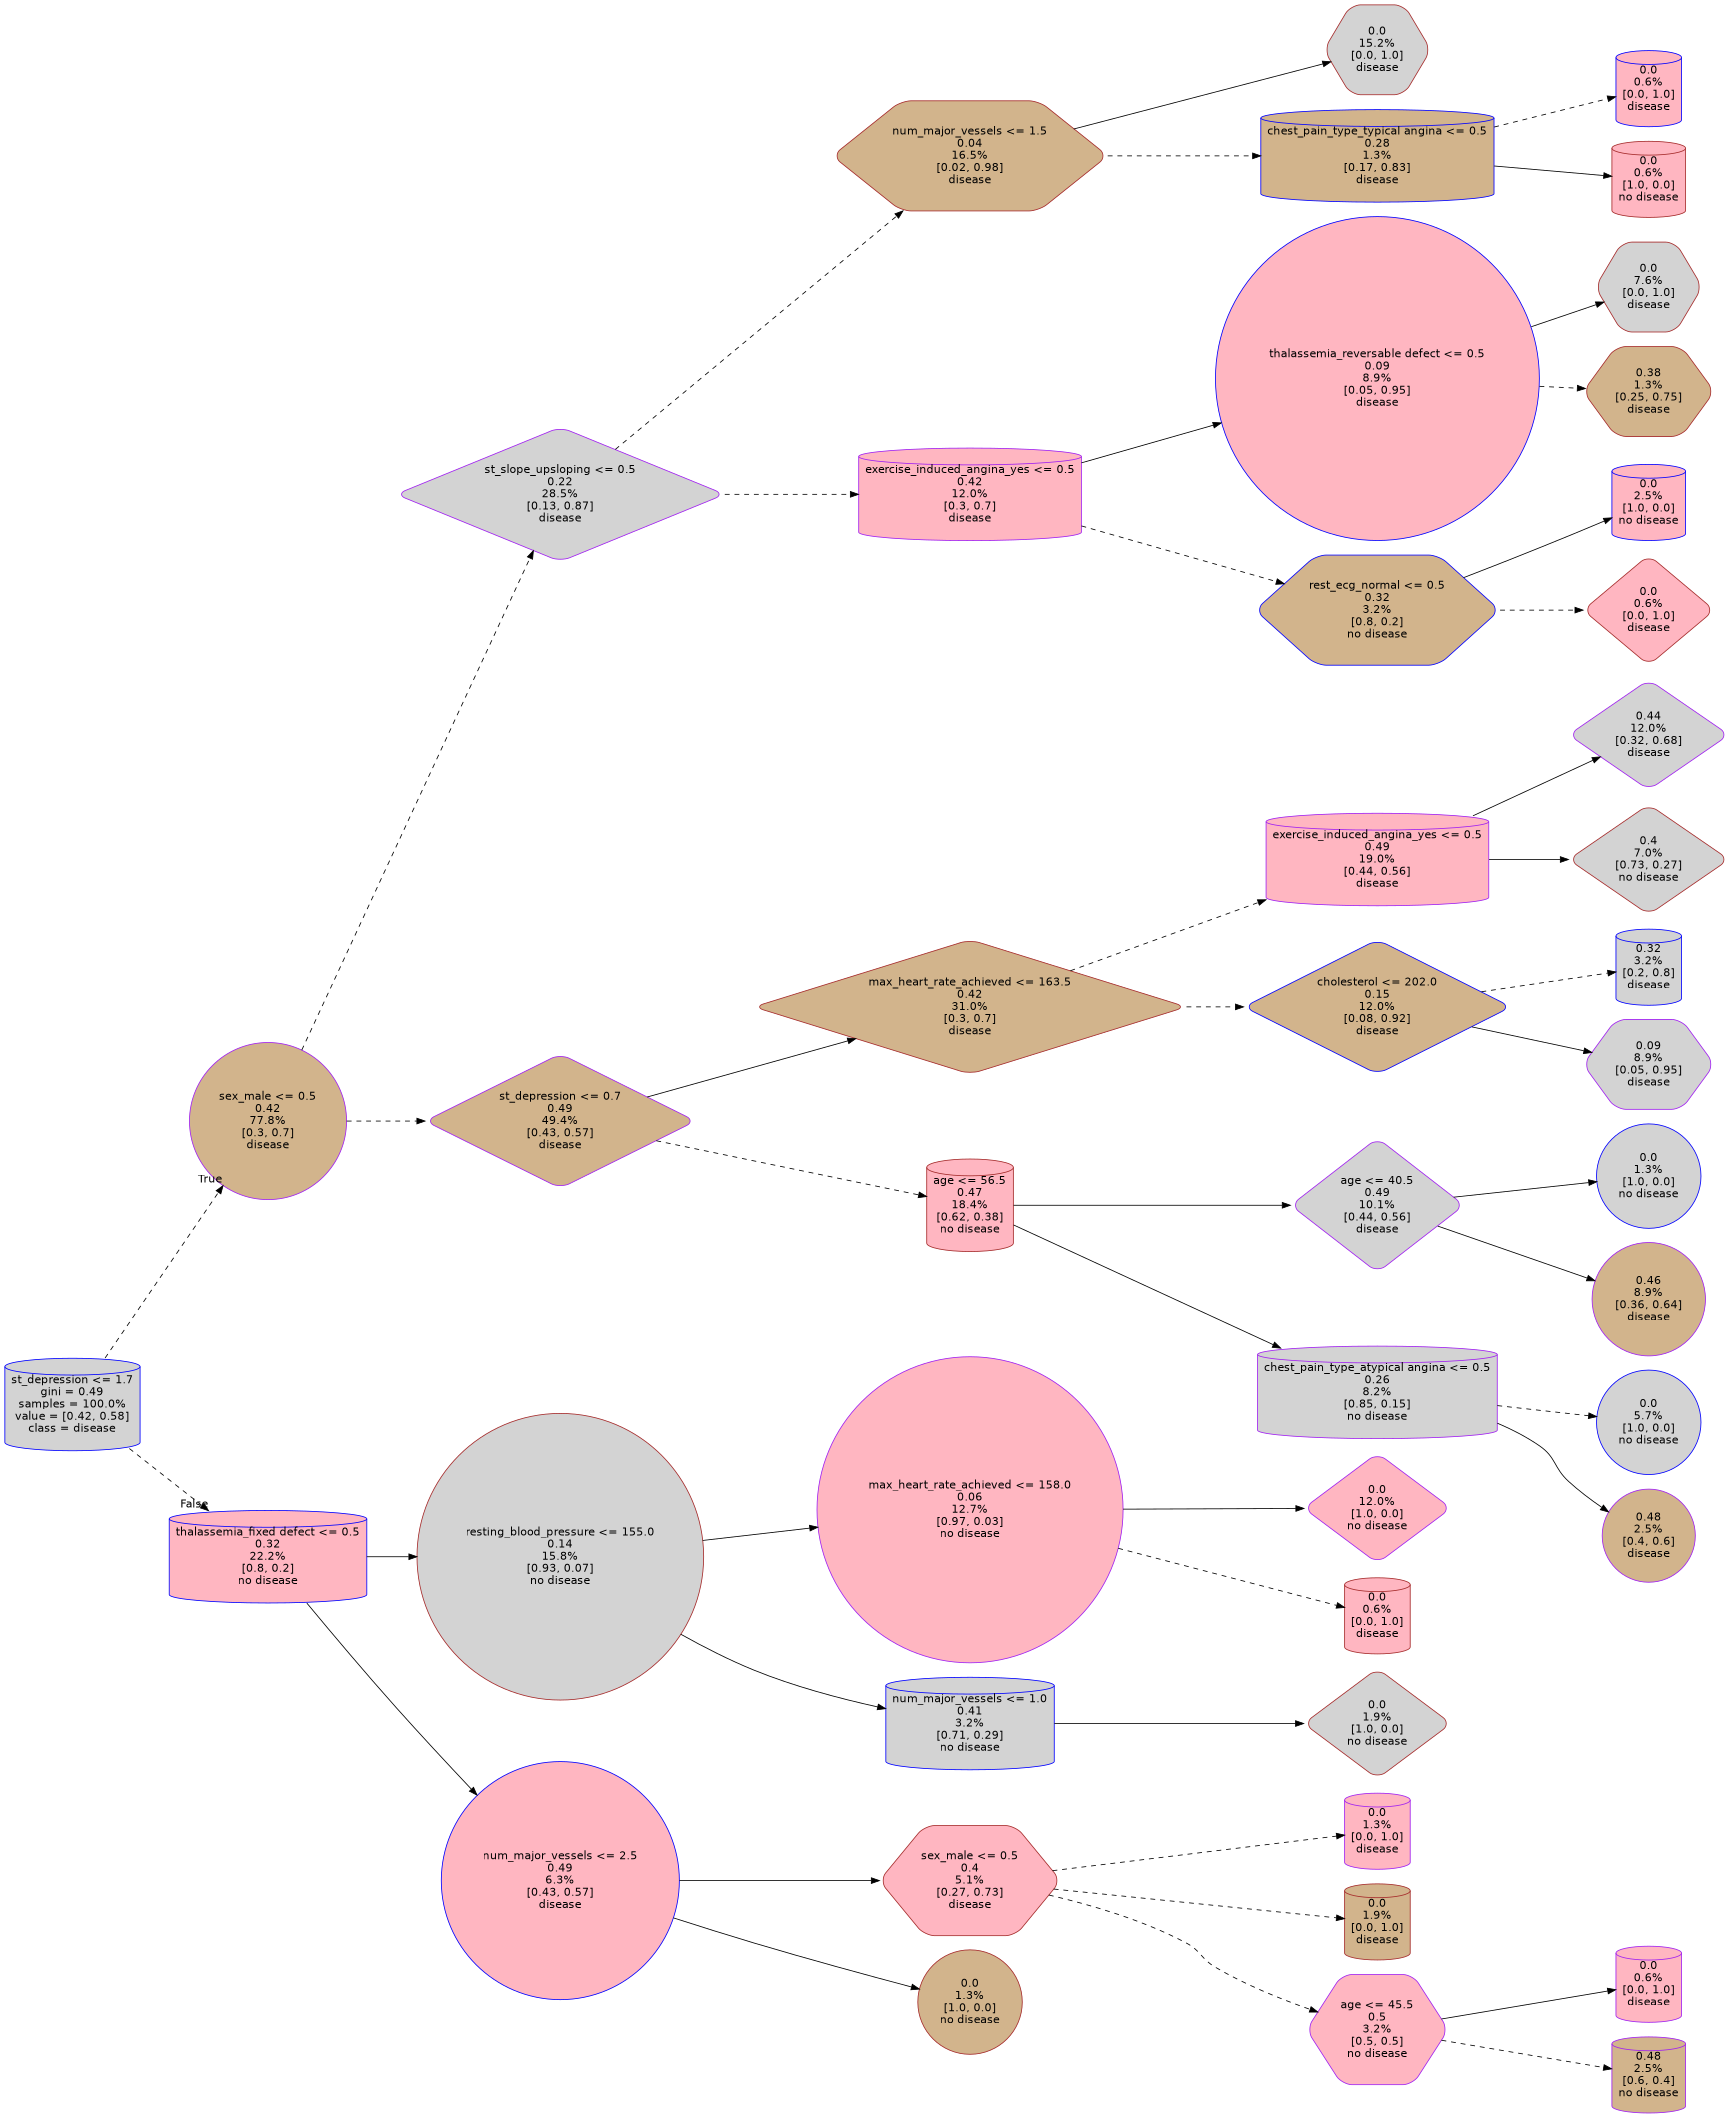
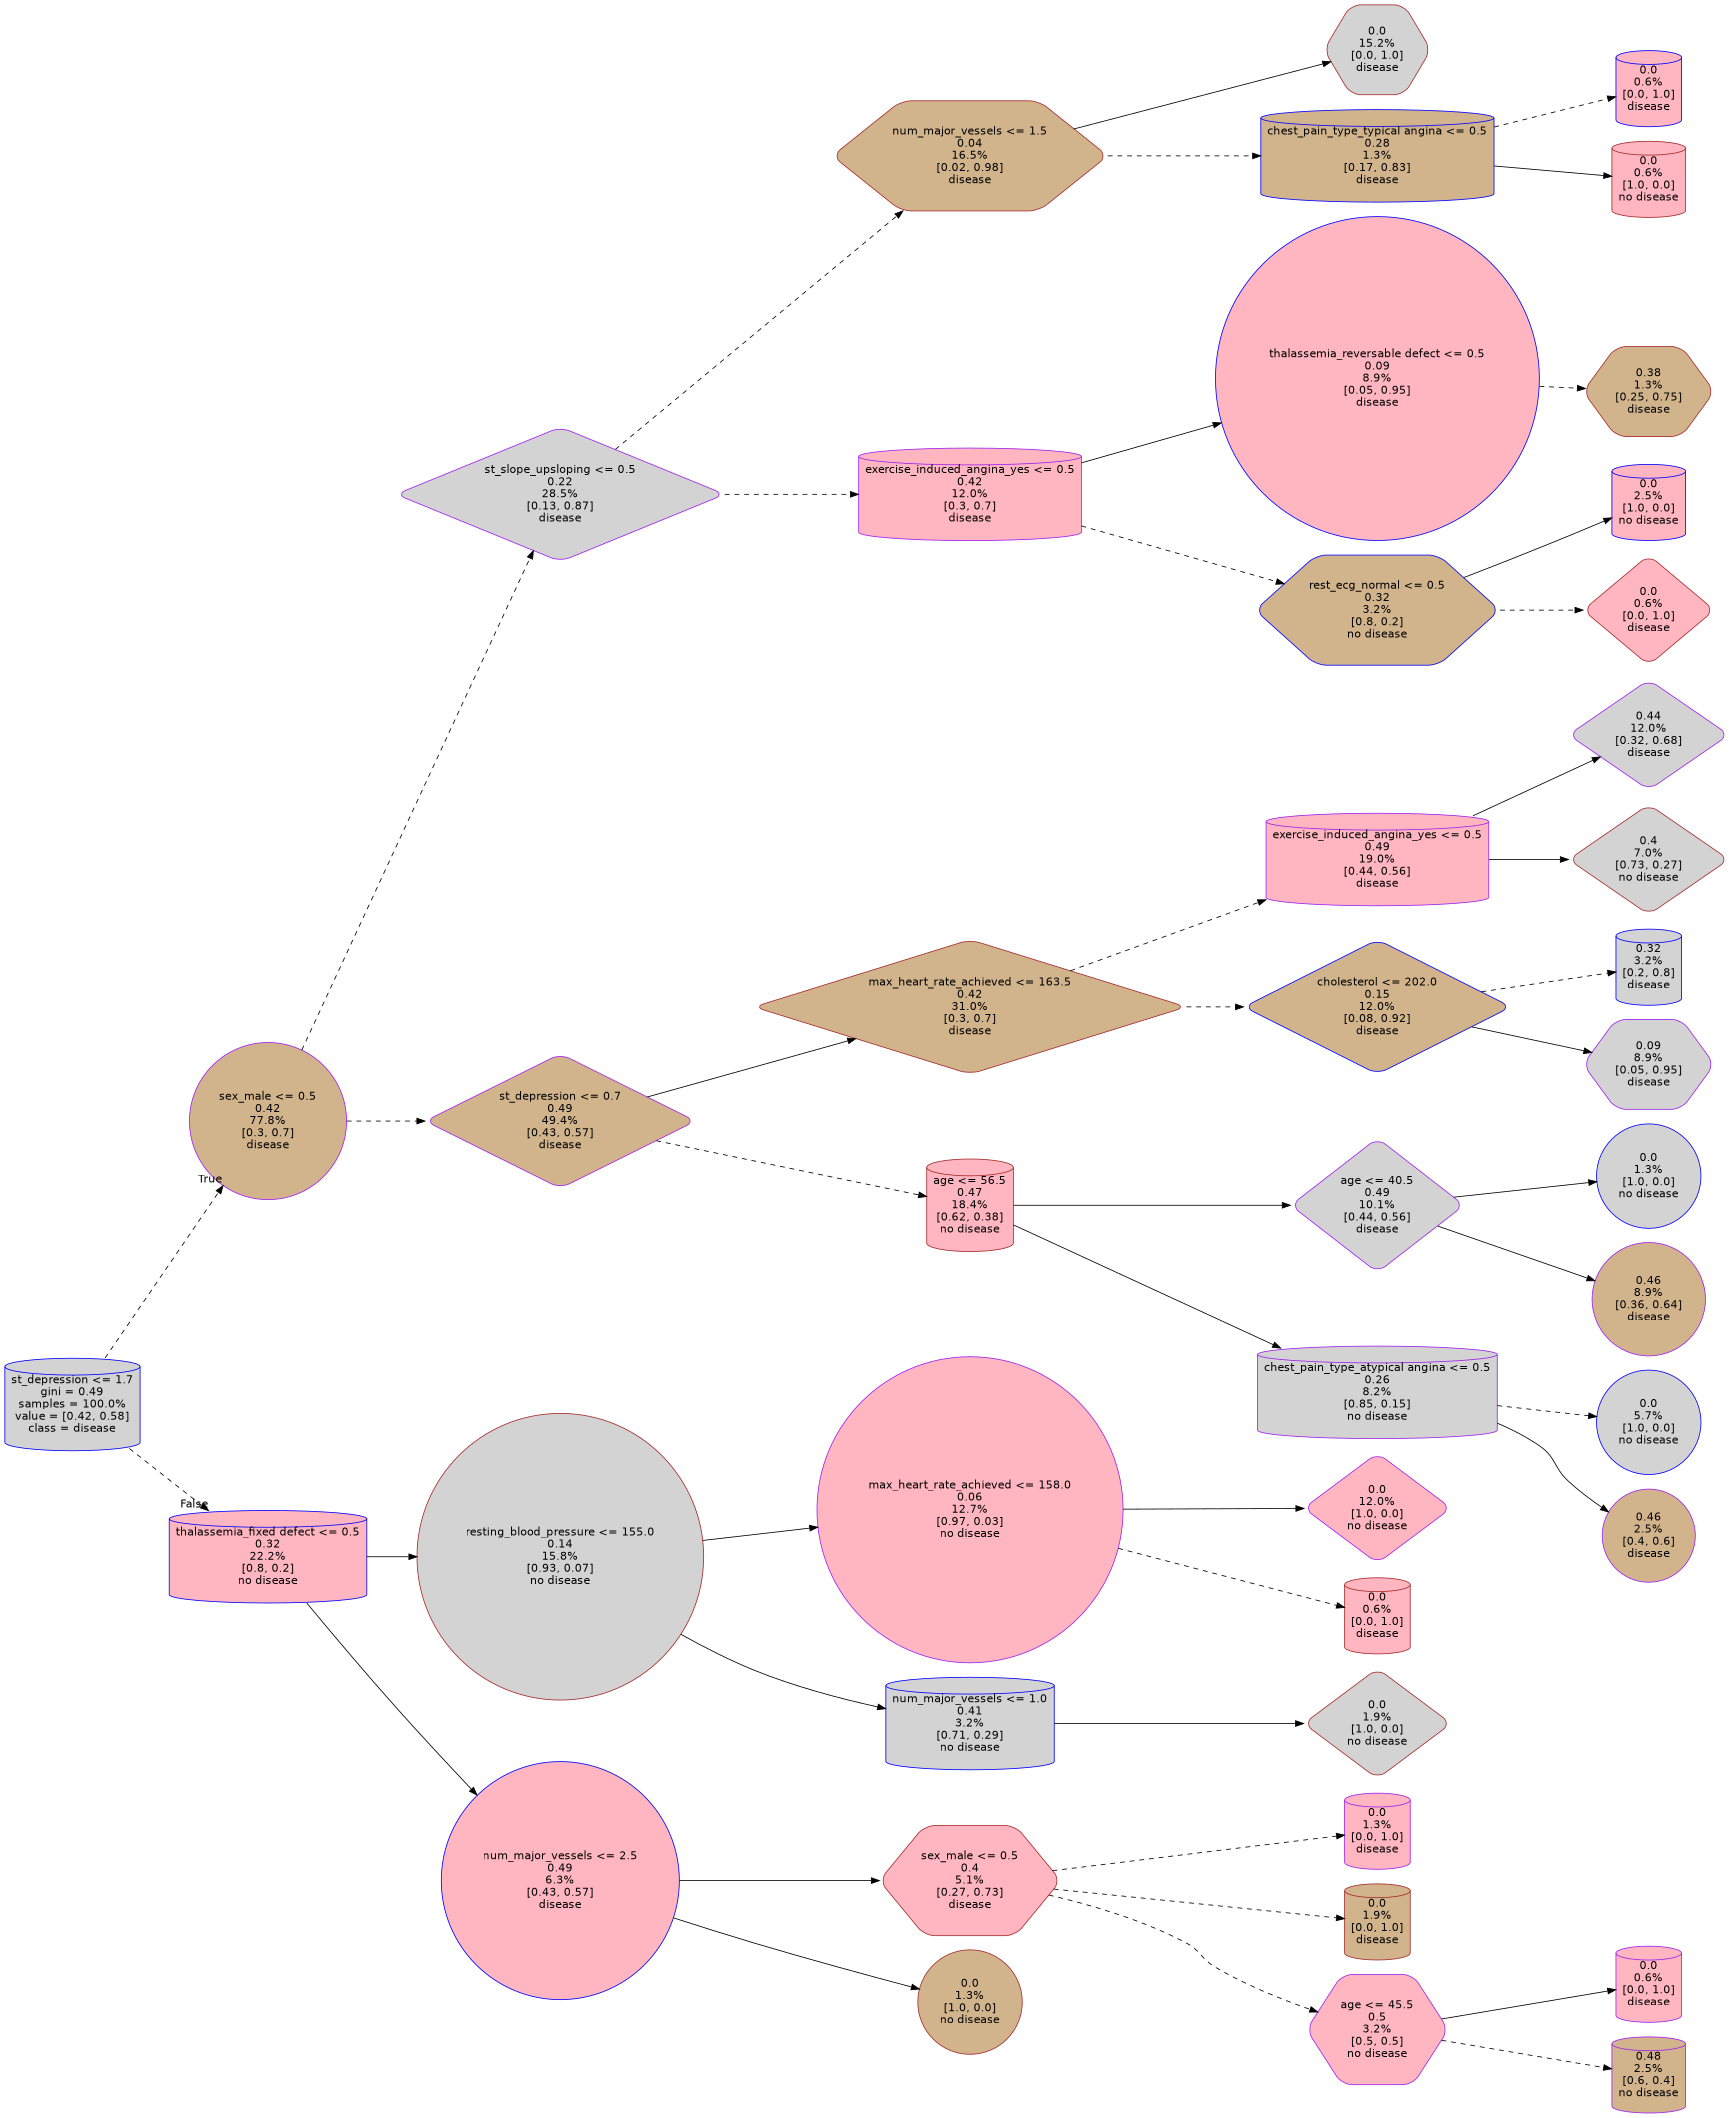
(1649, 287) -> none
(1649, 1536) -> (1649, 1536)
